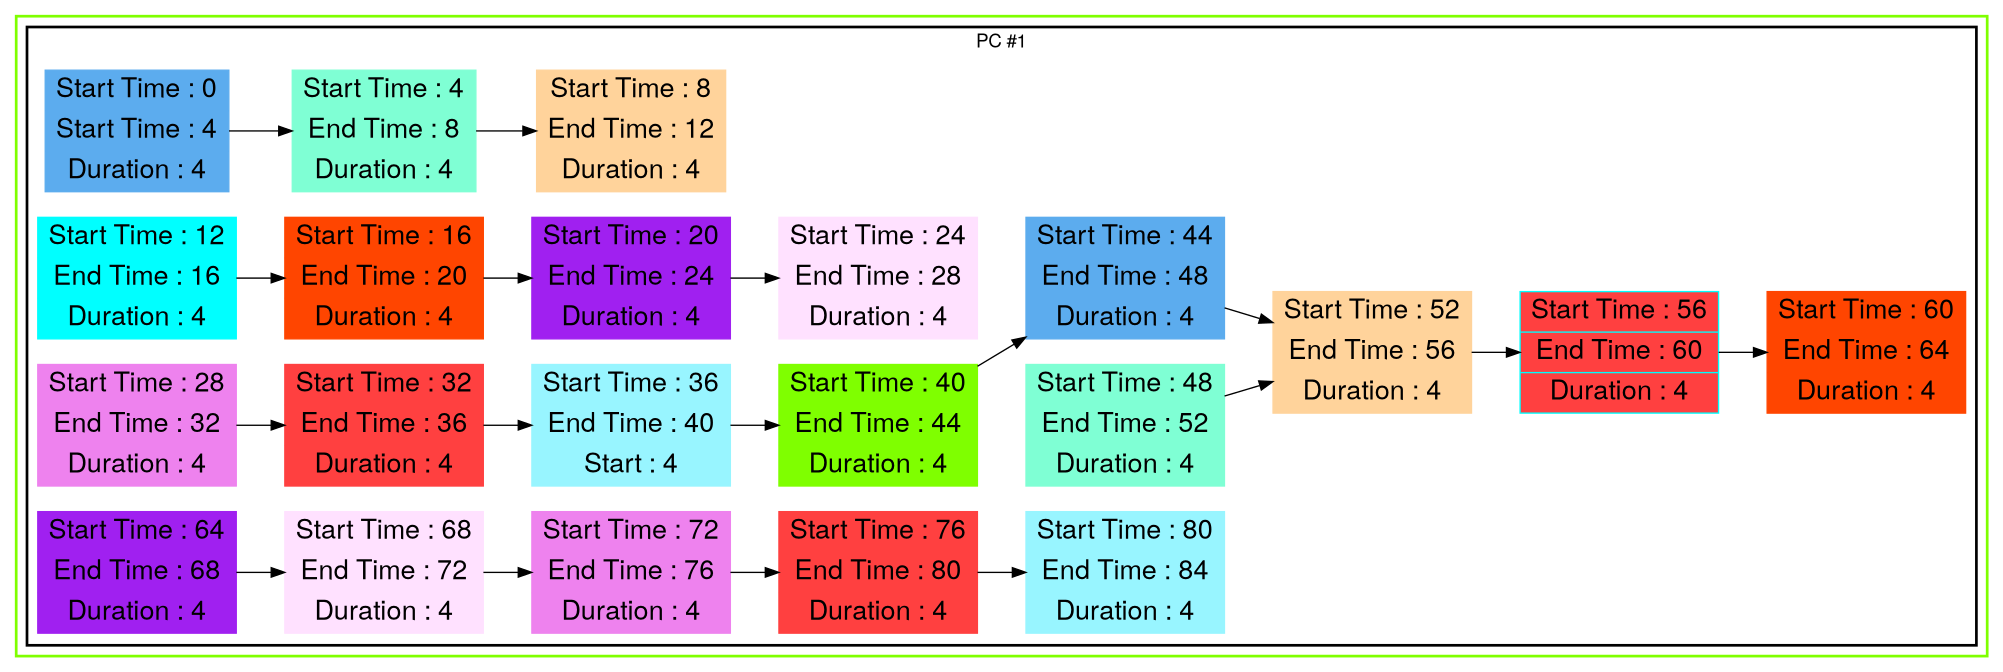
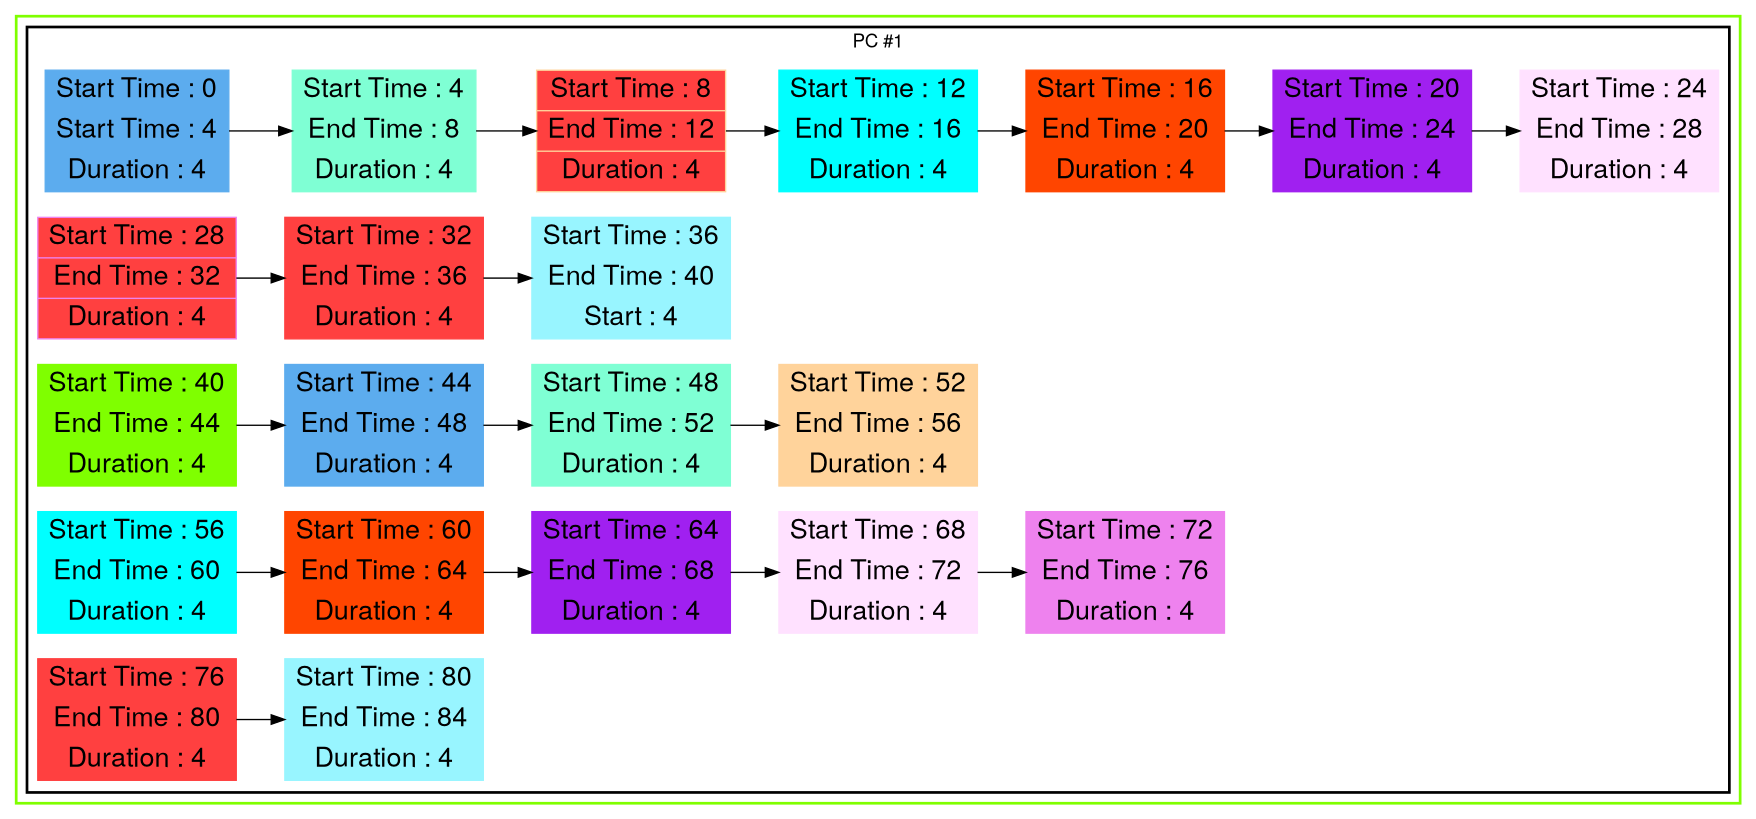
(631, 131) -> (631, 131)
none -> (745, 131)
(1242, 313) -> (501, 425)
(1489, 352) -> none
(1619, 352) -> (137, 572)
(137, 425) -> (137, 278)
(748, 425) -> none
none -> (501, 572)
(748, 572) -> none
